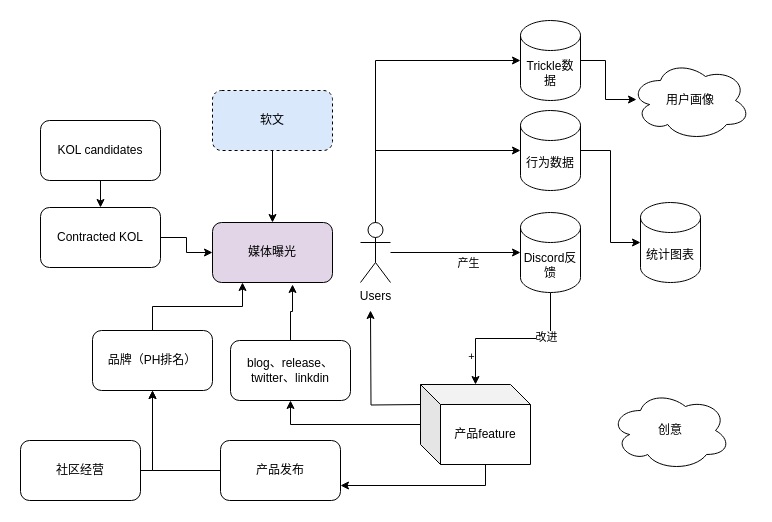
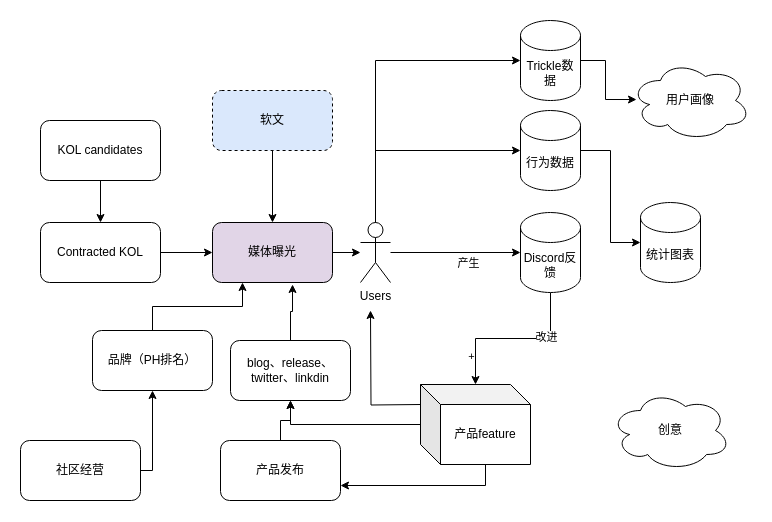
(101, 238) -> (101, 253)
none -> (351, 253)
(188, 471) -> (281, 427)
